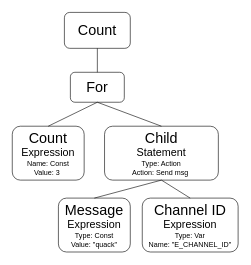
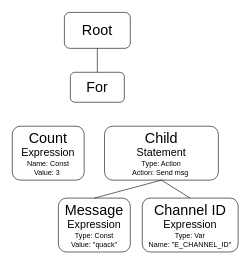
(98, 30) -> (98, 30)
(130, 114) -> none
(72, 115) -> none
